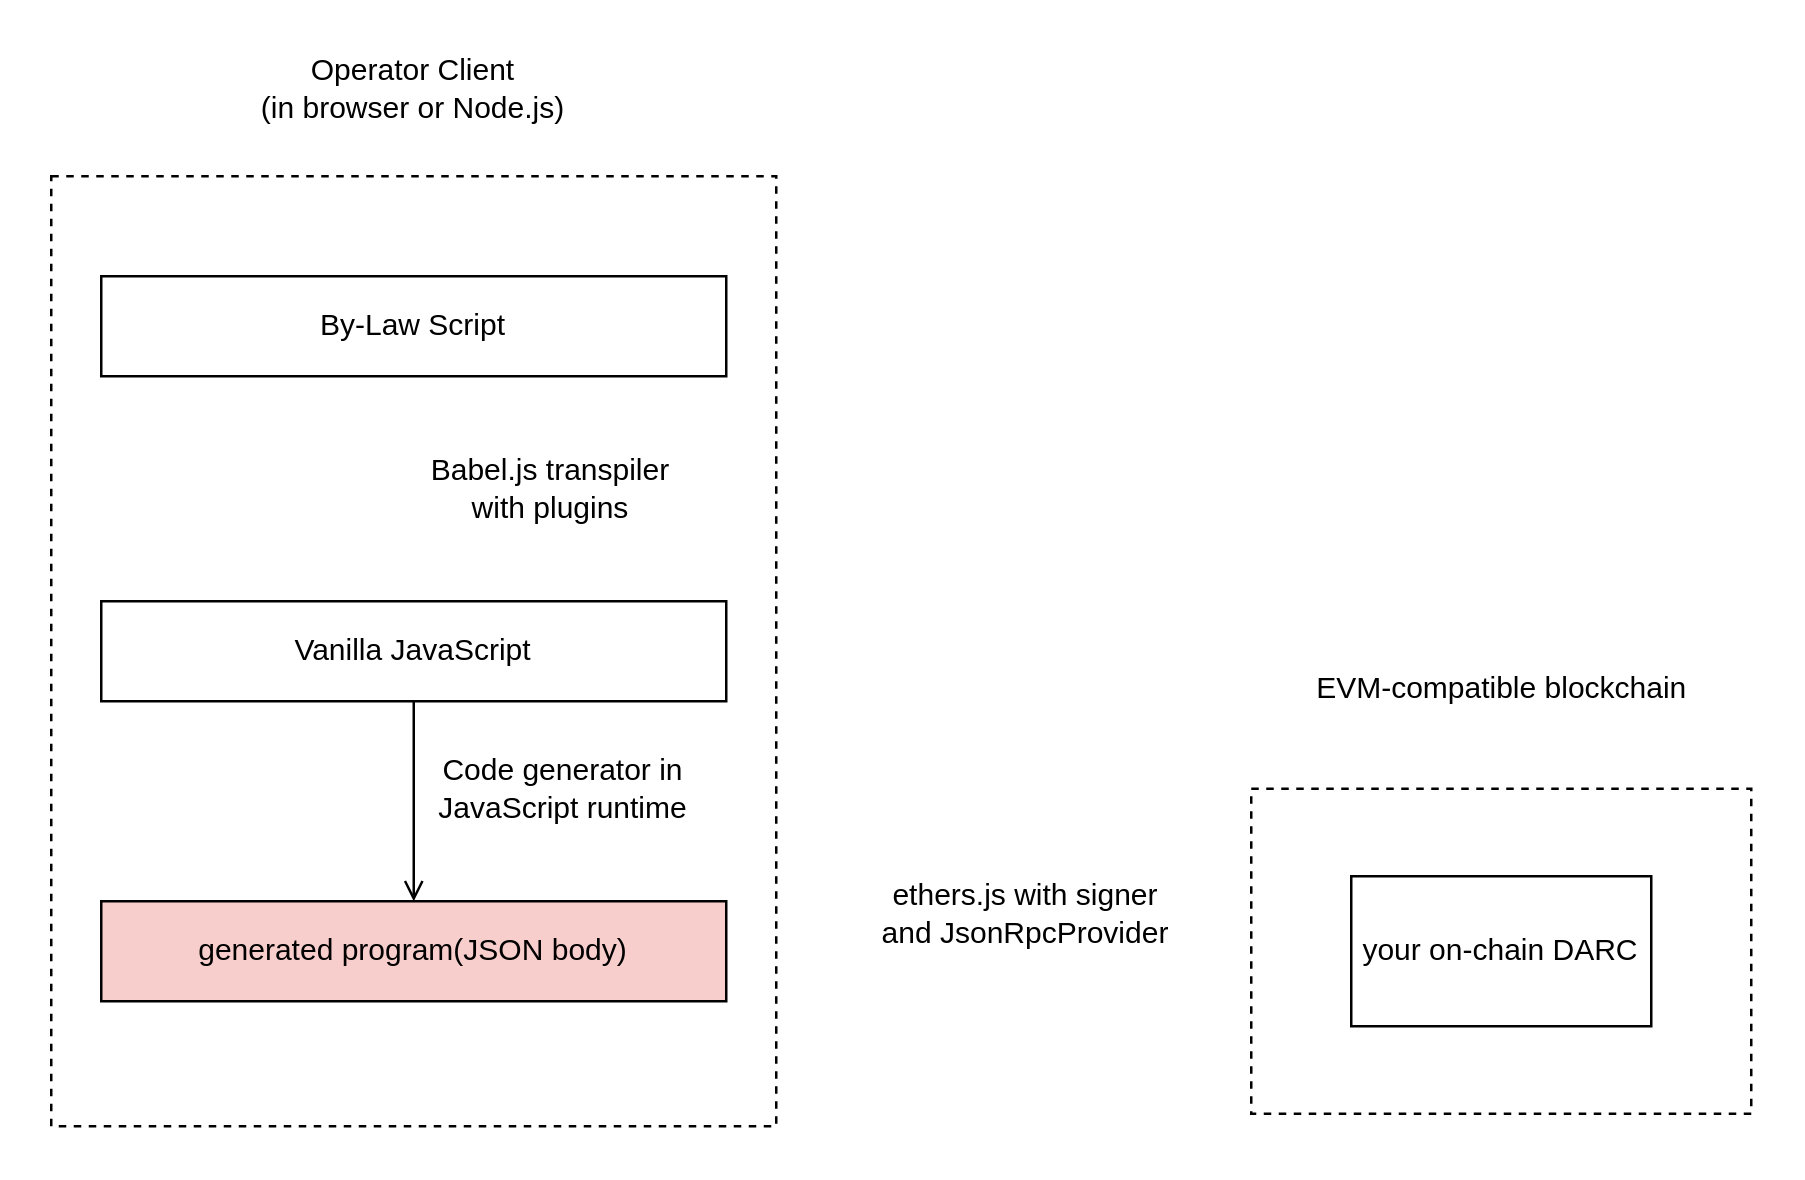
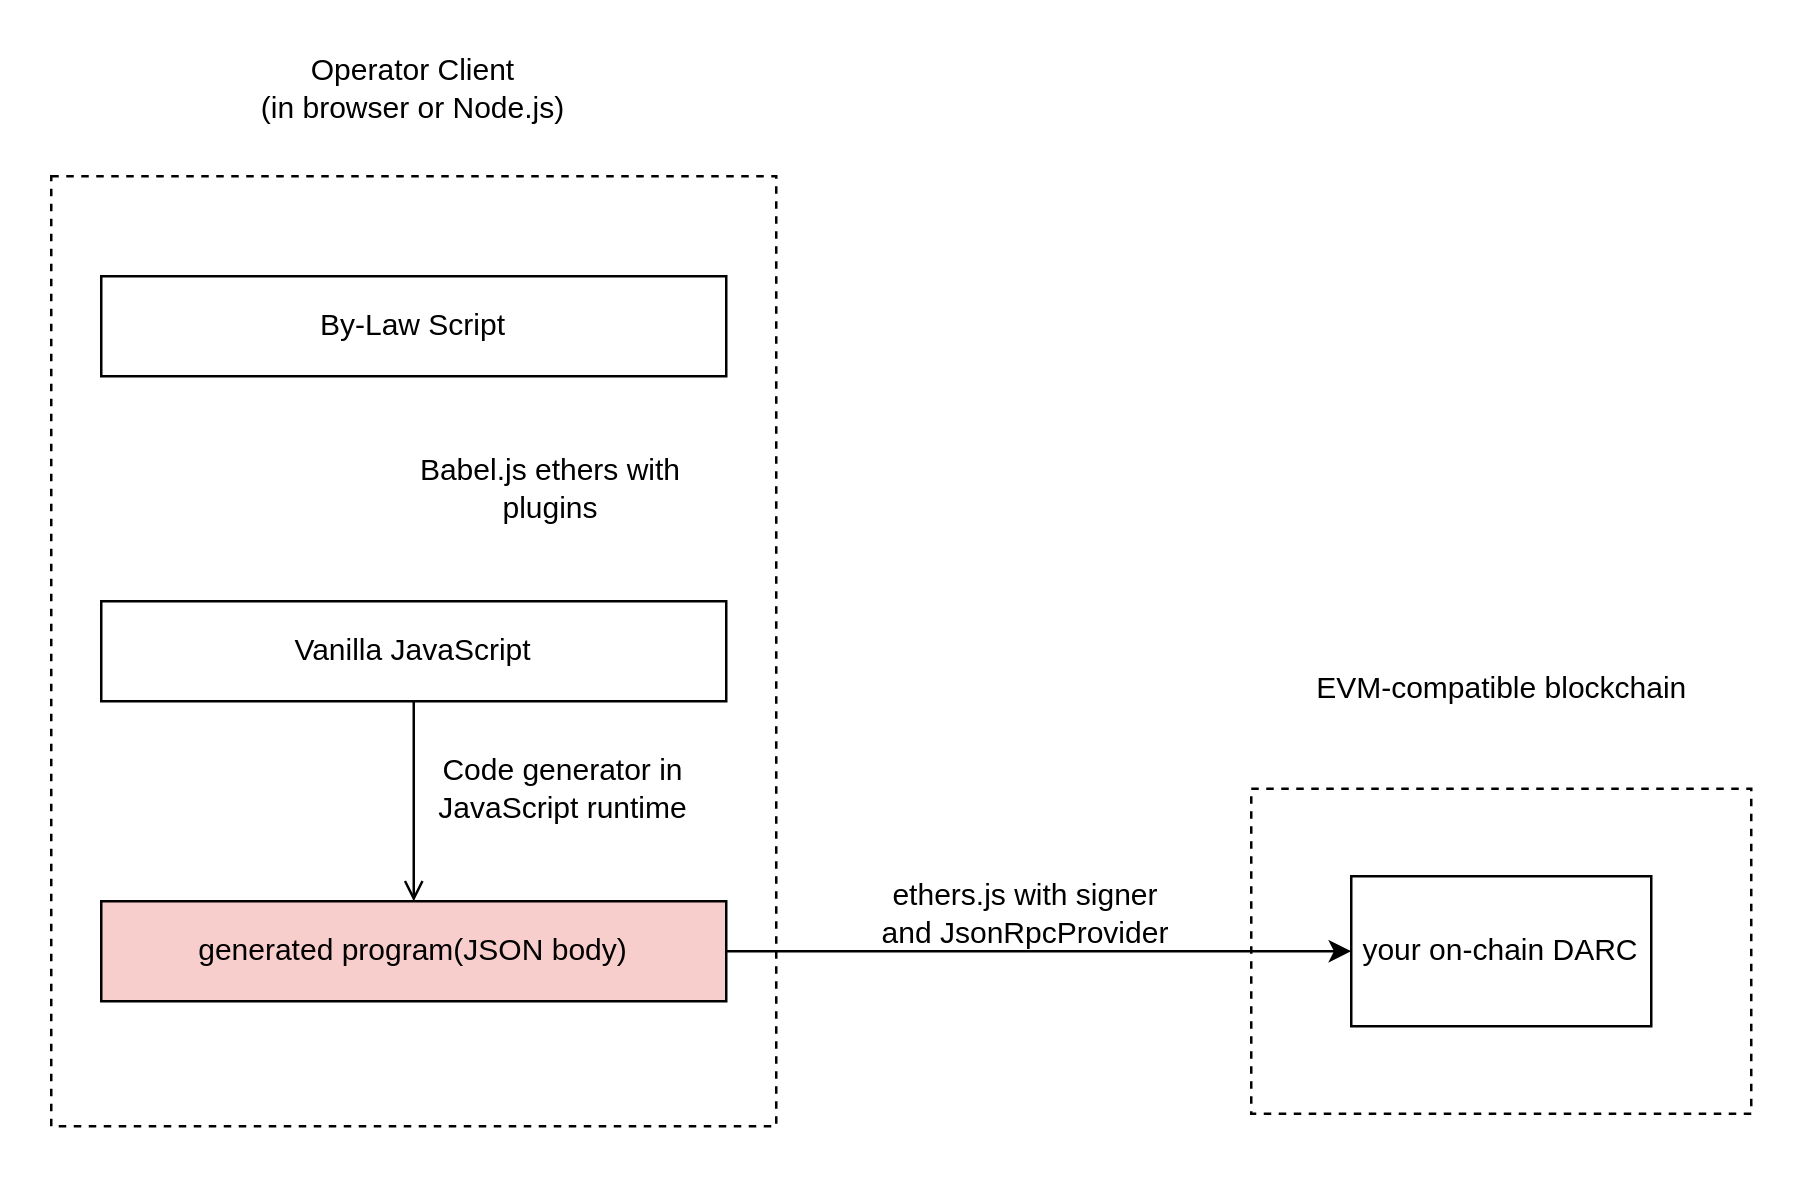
(551, 489) -> (551, 489)
none -> (1030, 951)
